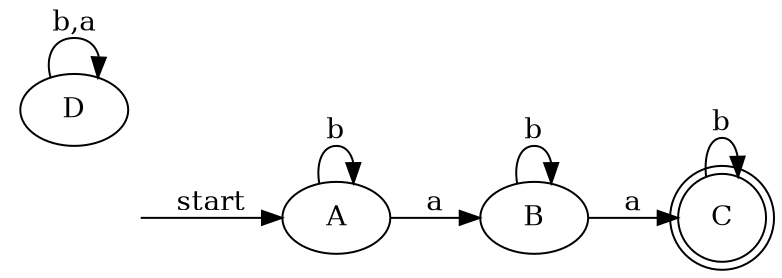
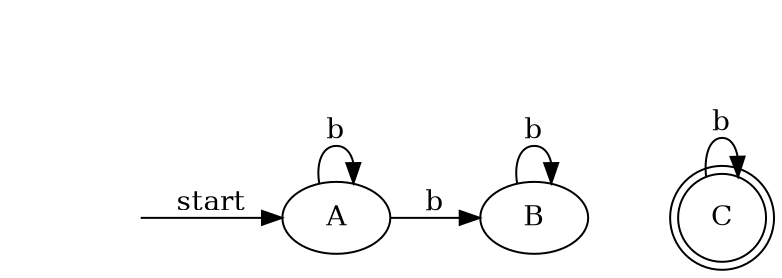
(74, 110) -> none
(435, 203) -> (435, 203)
(623, 218) -> none
